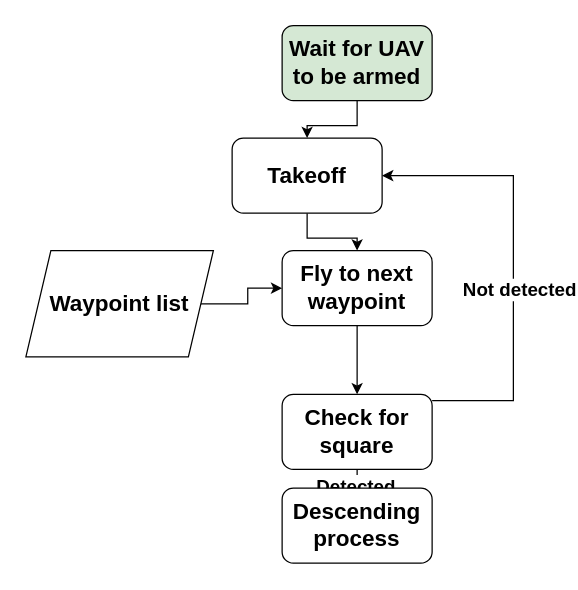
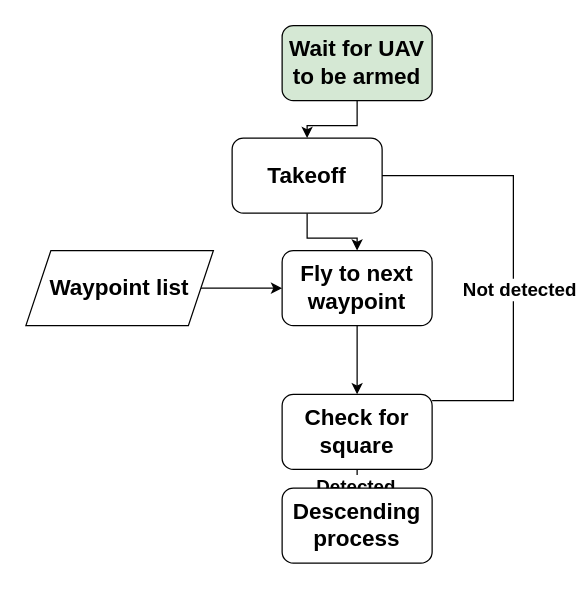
(392, 176) -> (388, 176)
(119, 304) -> (119, 288)
